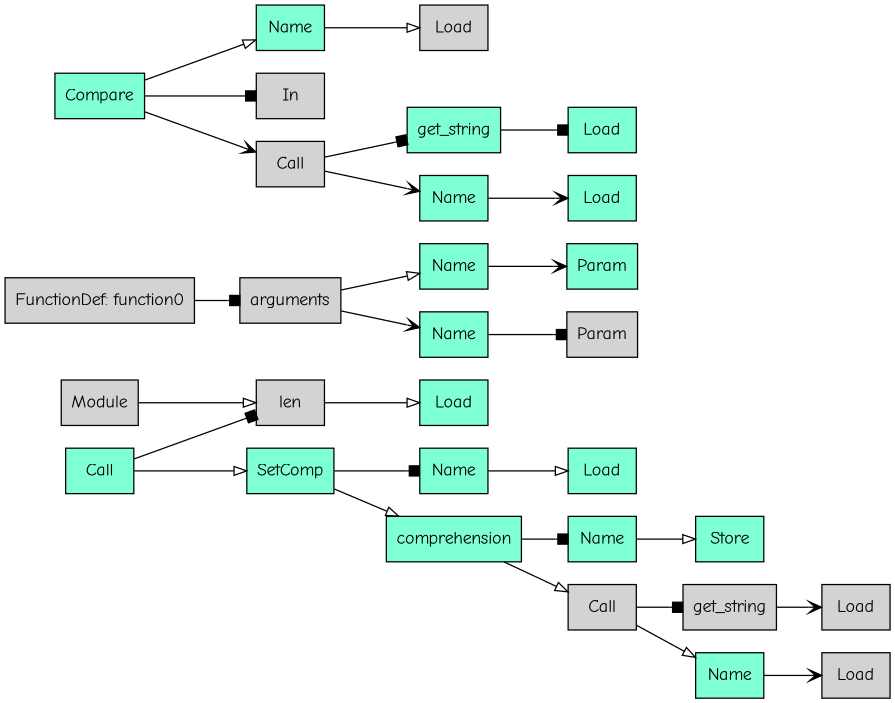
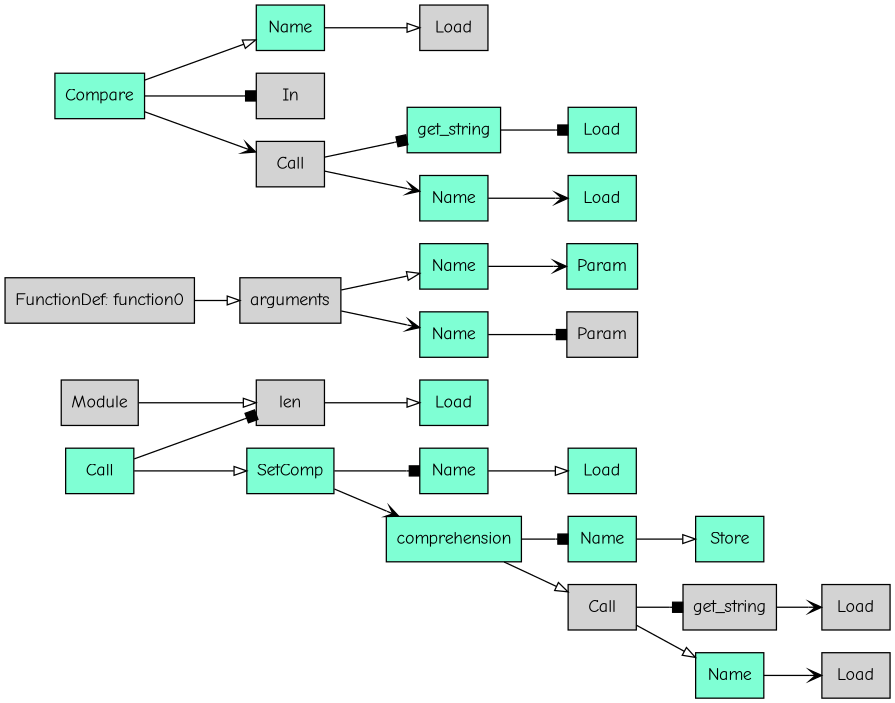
(211, 300) -> (211, 300)
(361, 500) -> (361, 500)
